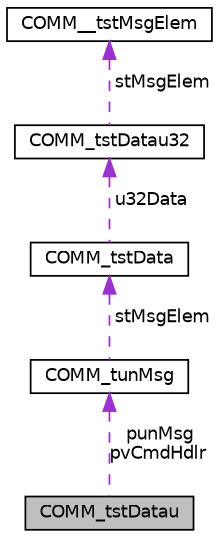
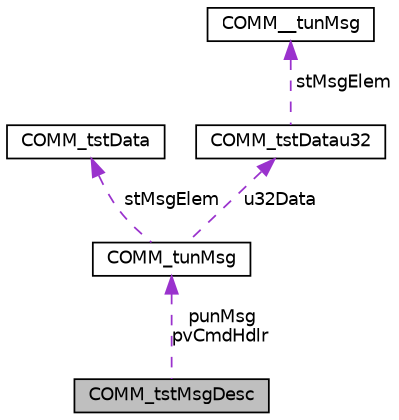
(109, 25) -> (291, 25)
(109, 210) -> (224, 207)
(109, 513) -> (172, 396)
